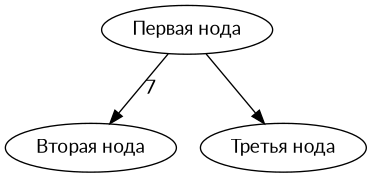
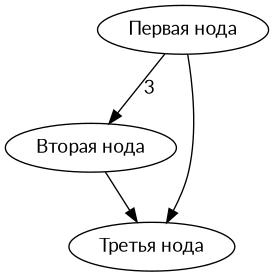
(151, 89) -> (150, 89)
none -> (118, 191)
